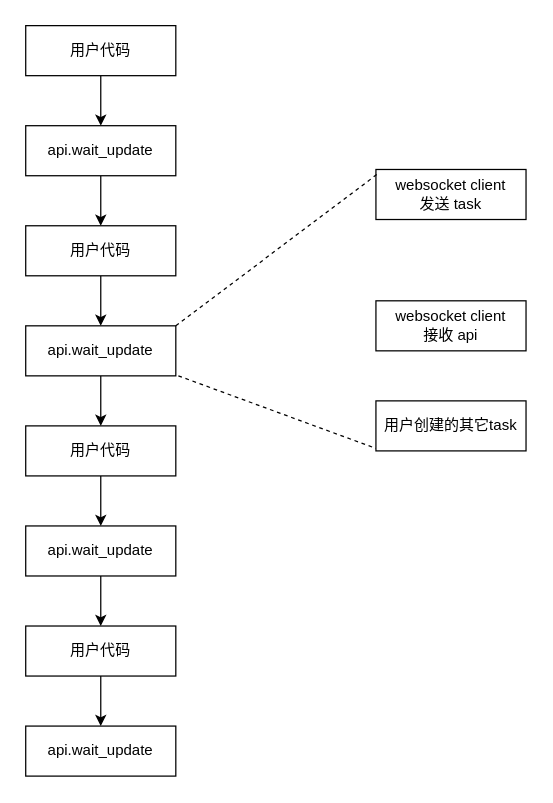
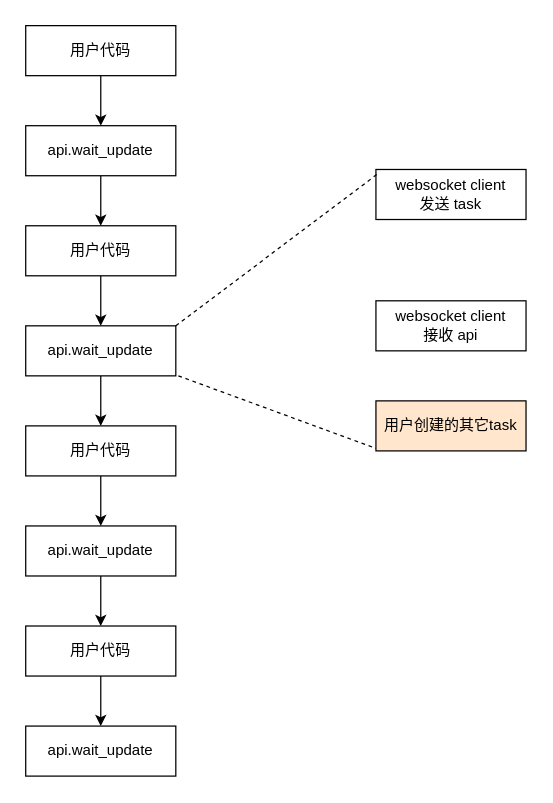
(451, 426) -> (451, 426)
